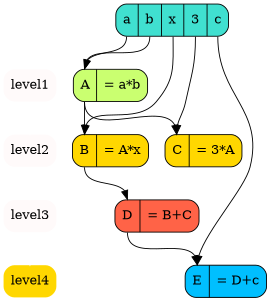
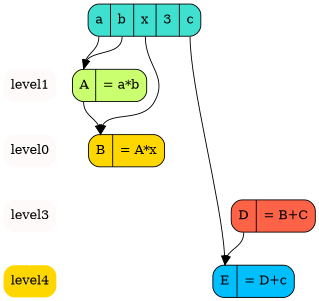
(30, 151) -> (30, 151)
(203, 151) -> none
(102, 182) -> none
